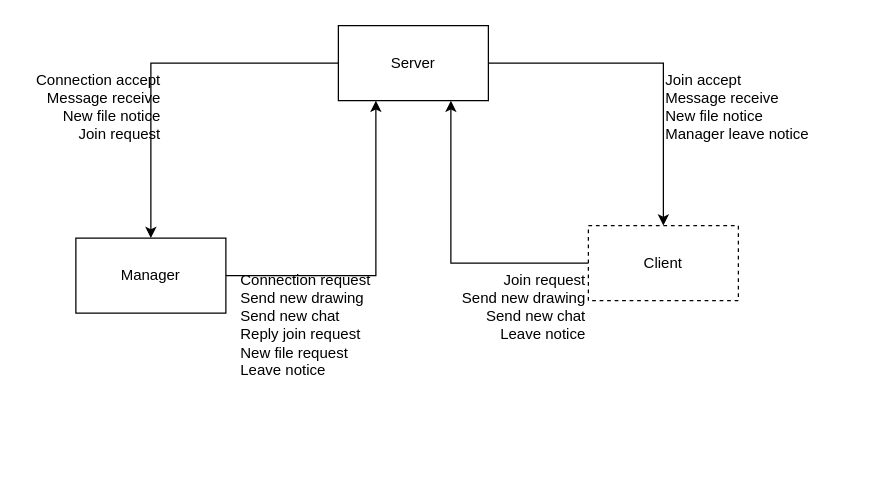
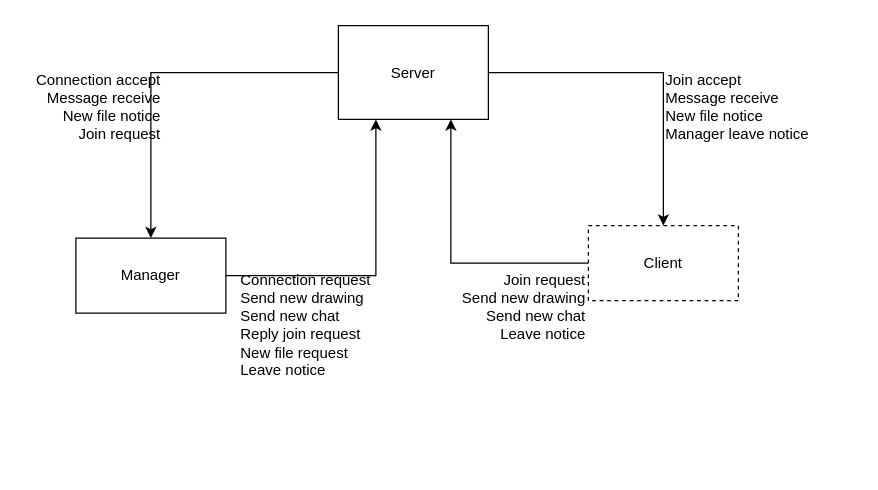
(413, 63) -> (413, 73)
